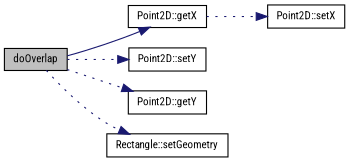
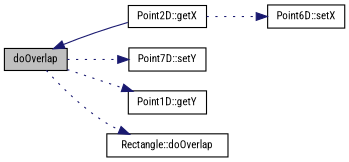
(306, 17) -> (306, 17)
(104, 45) -> (96, 33)
(167, 59) -> (167, 59)
(167, 102) -> (167, 102)
(167, 145) -> (167, 145)
